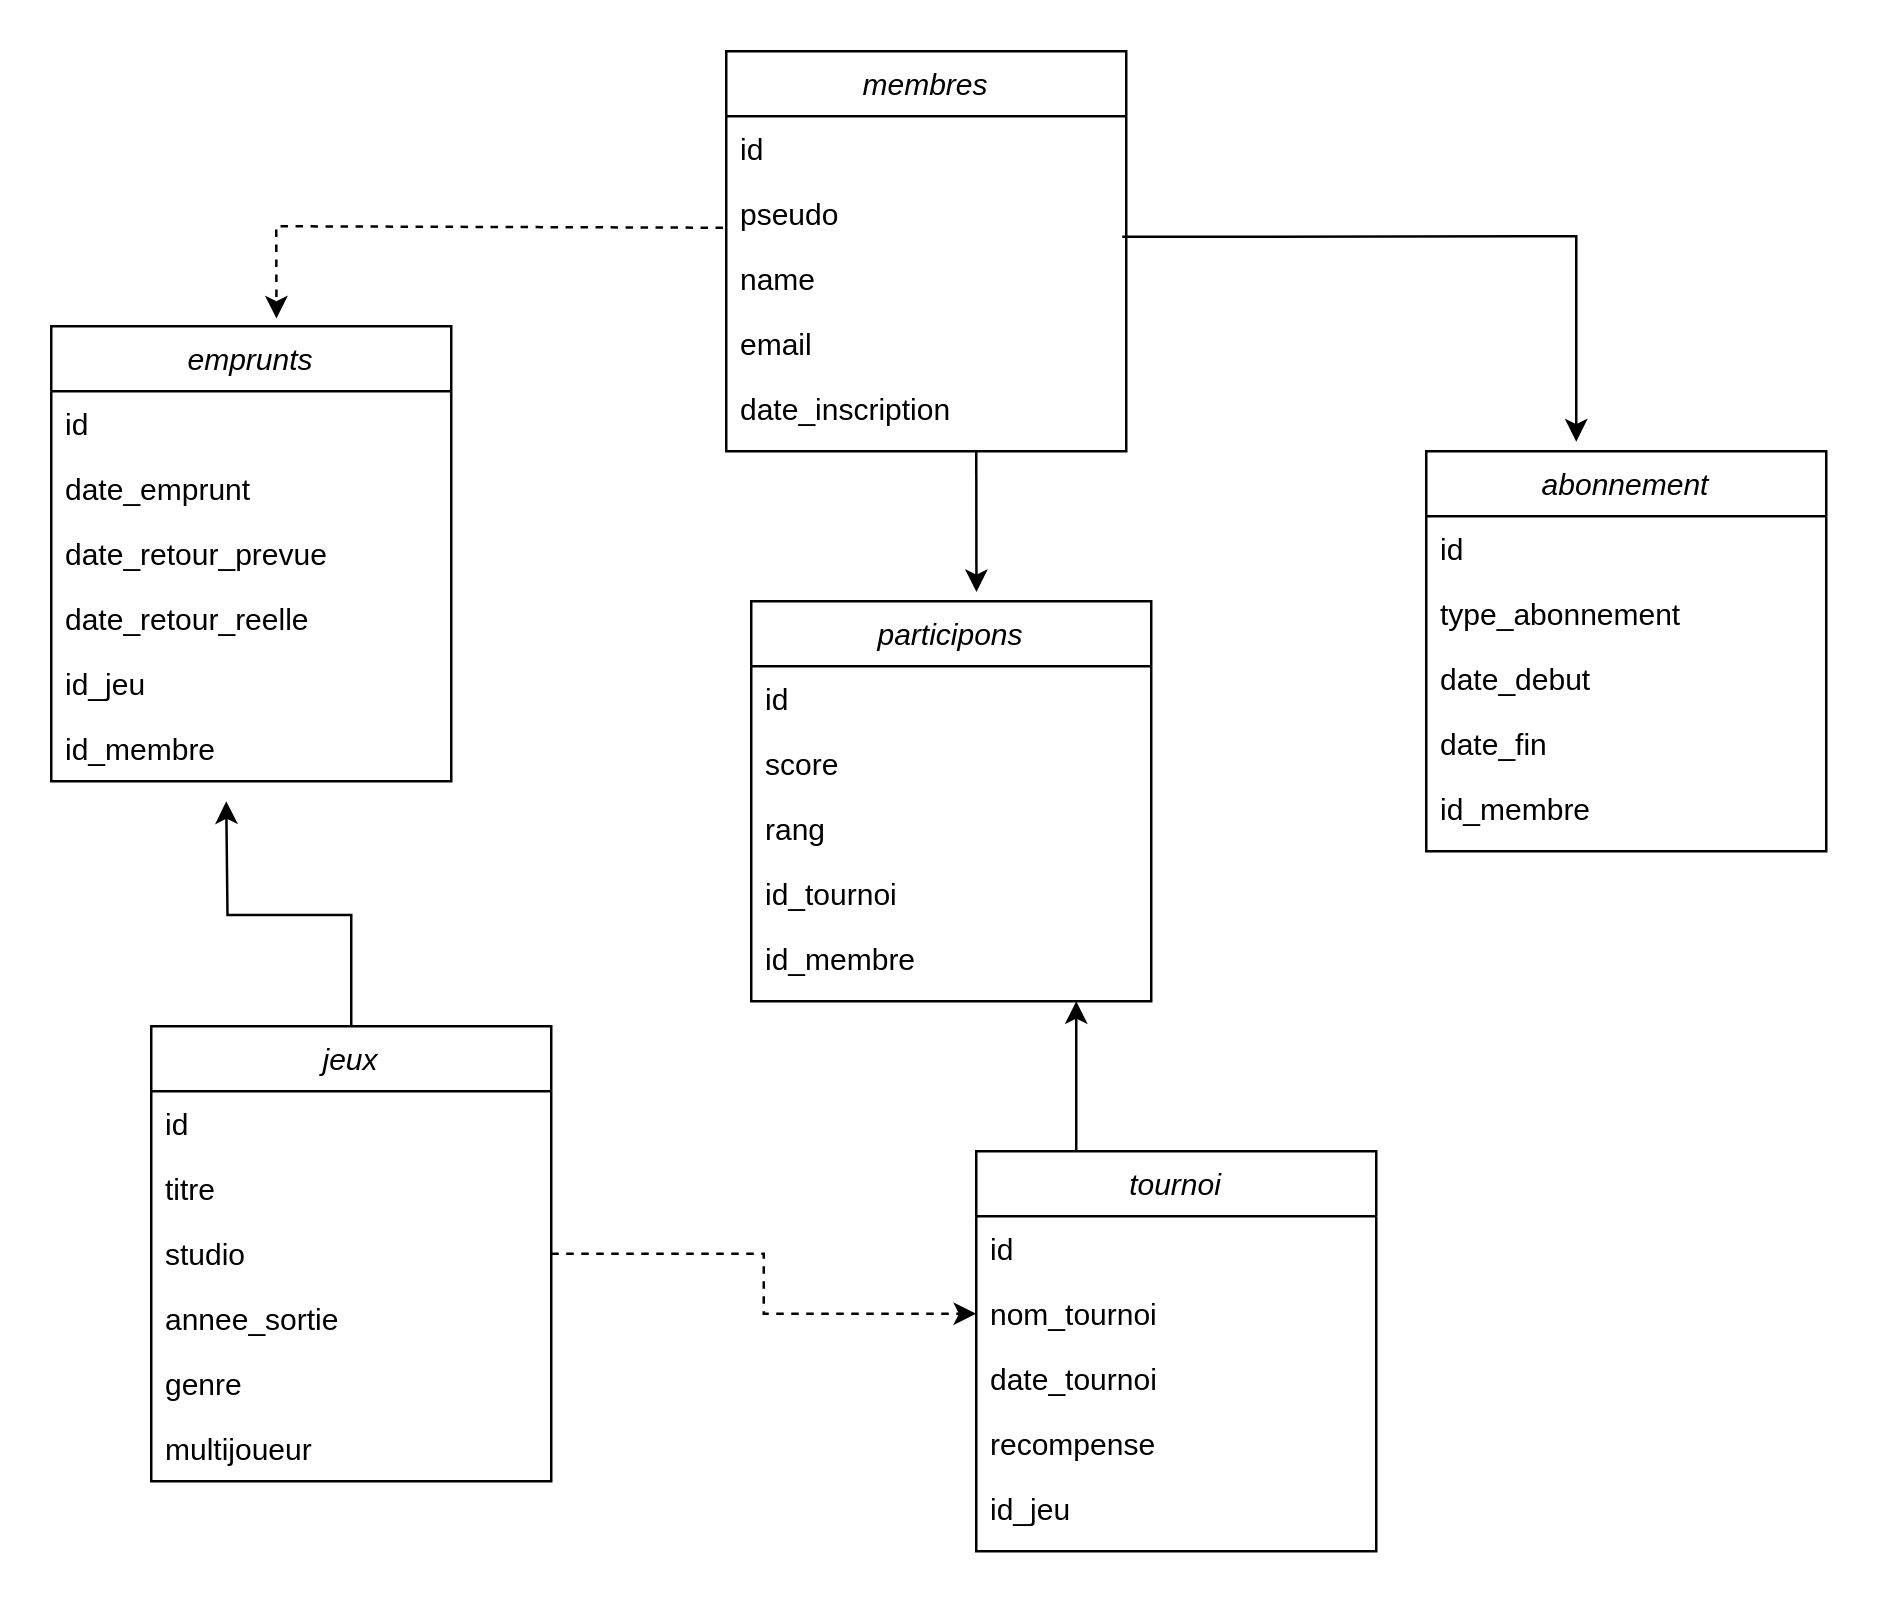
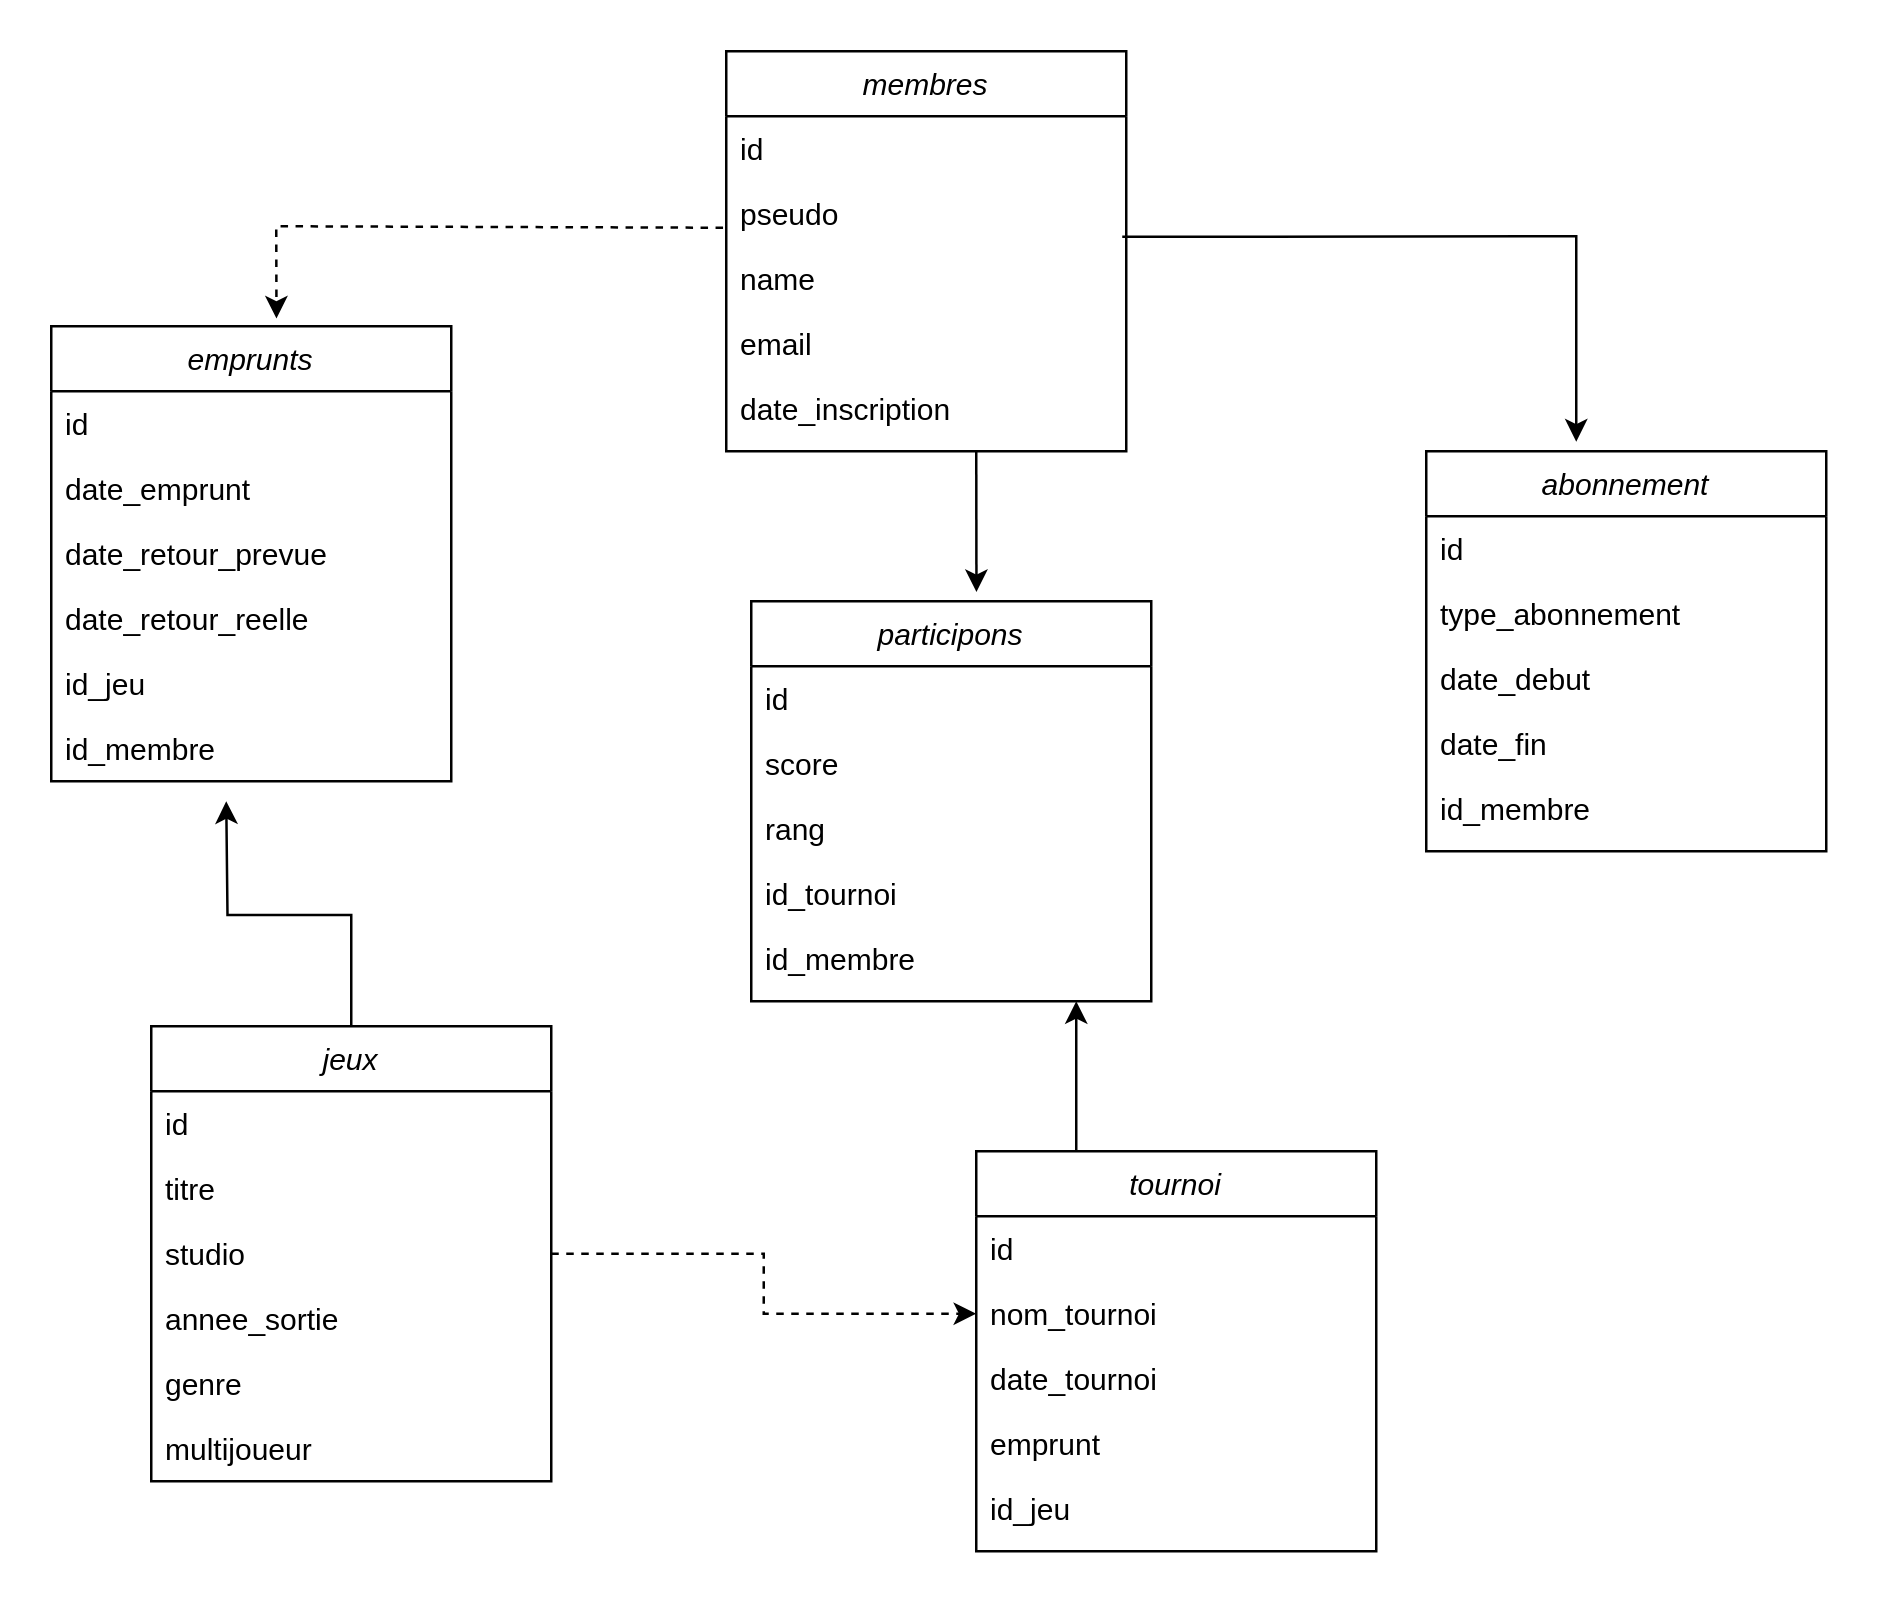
(1074, 1445) -> (1049, 1445)
